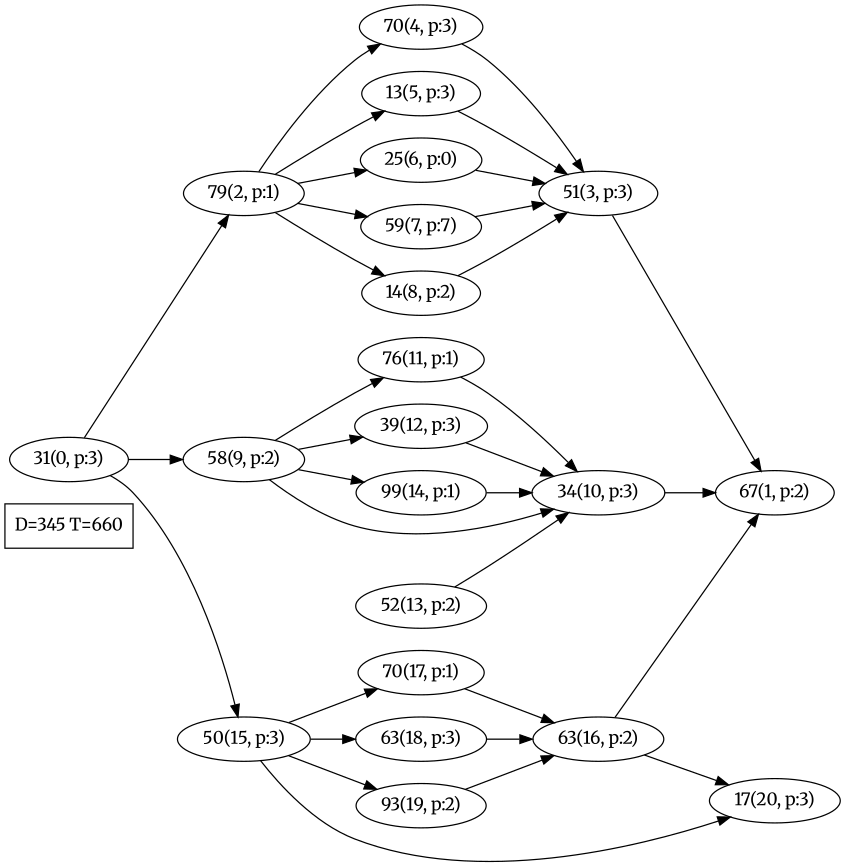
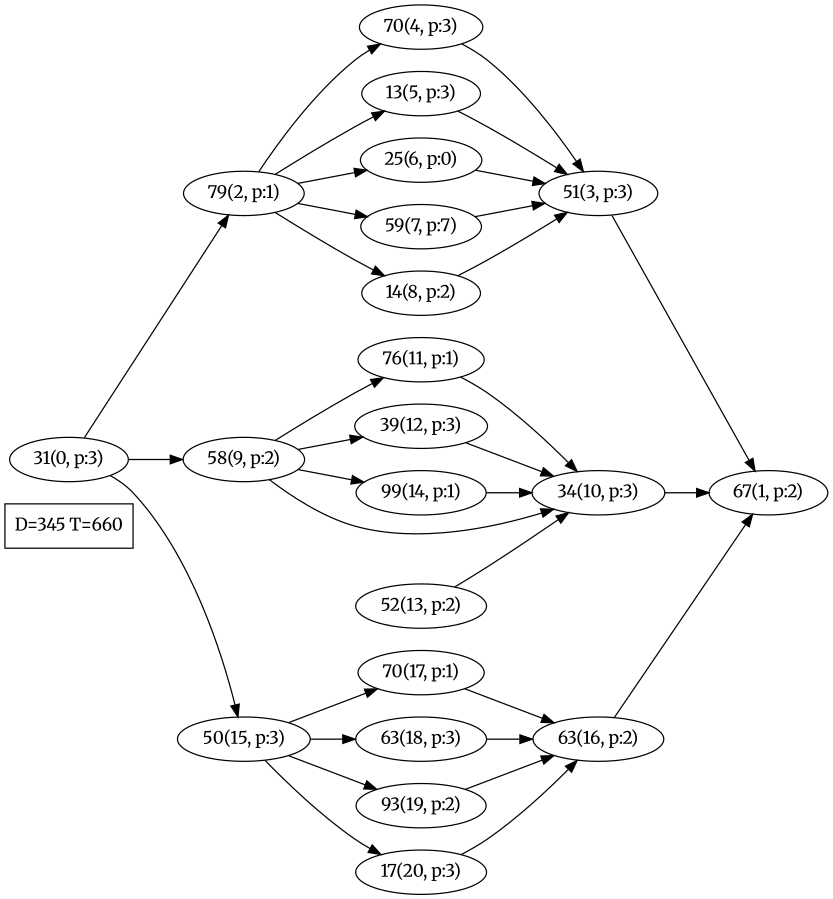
(680, 768) -> (518, 816)
